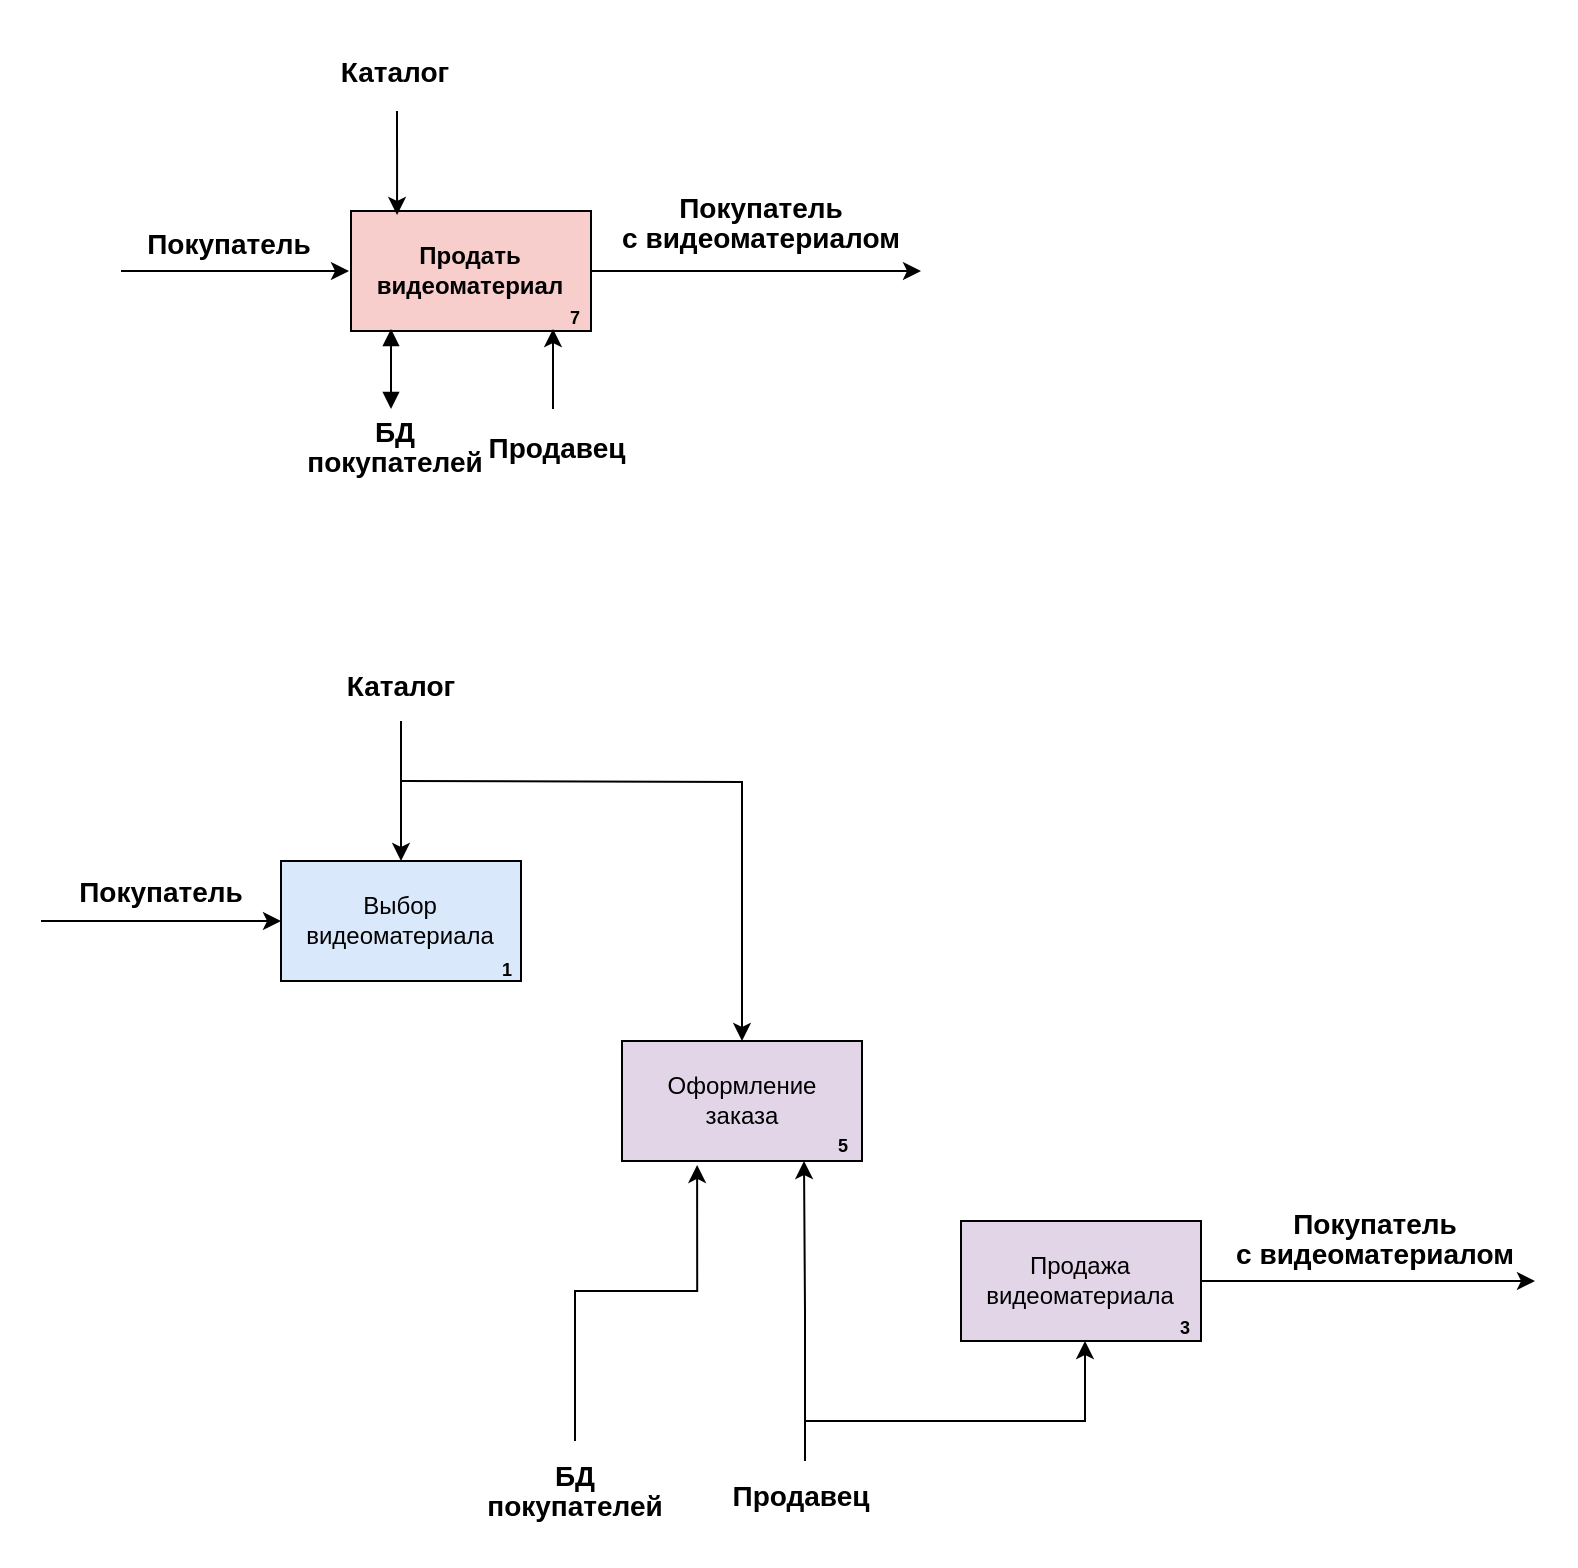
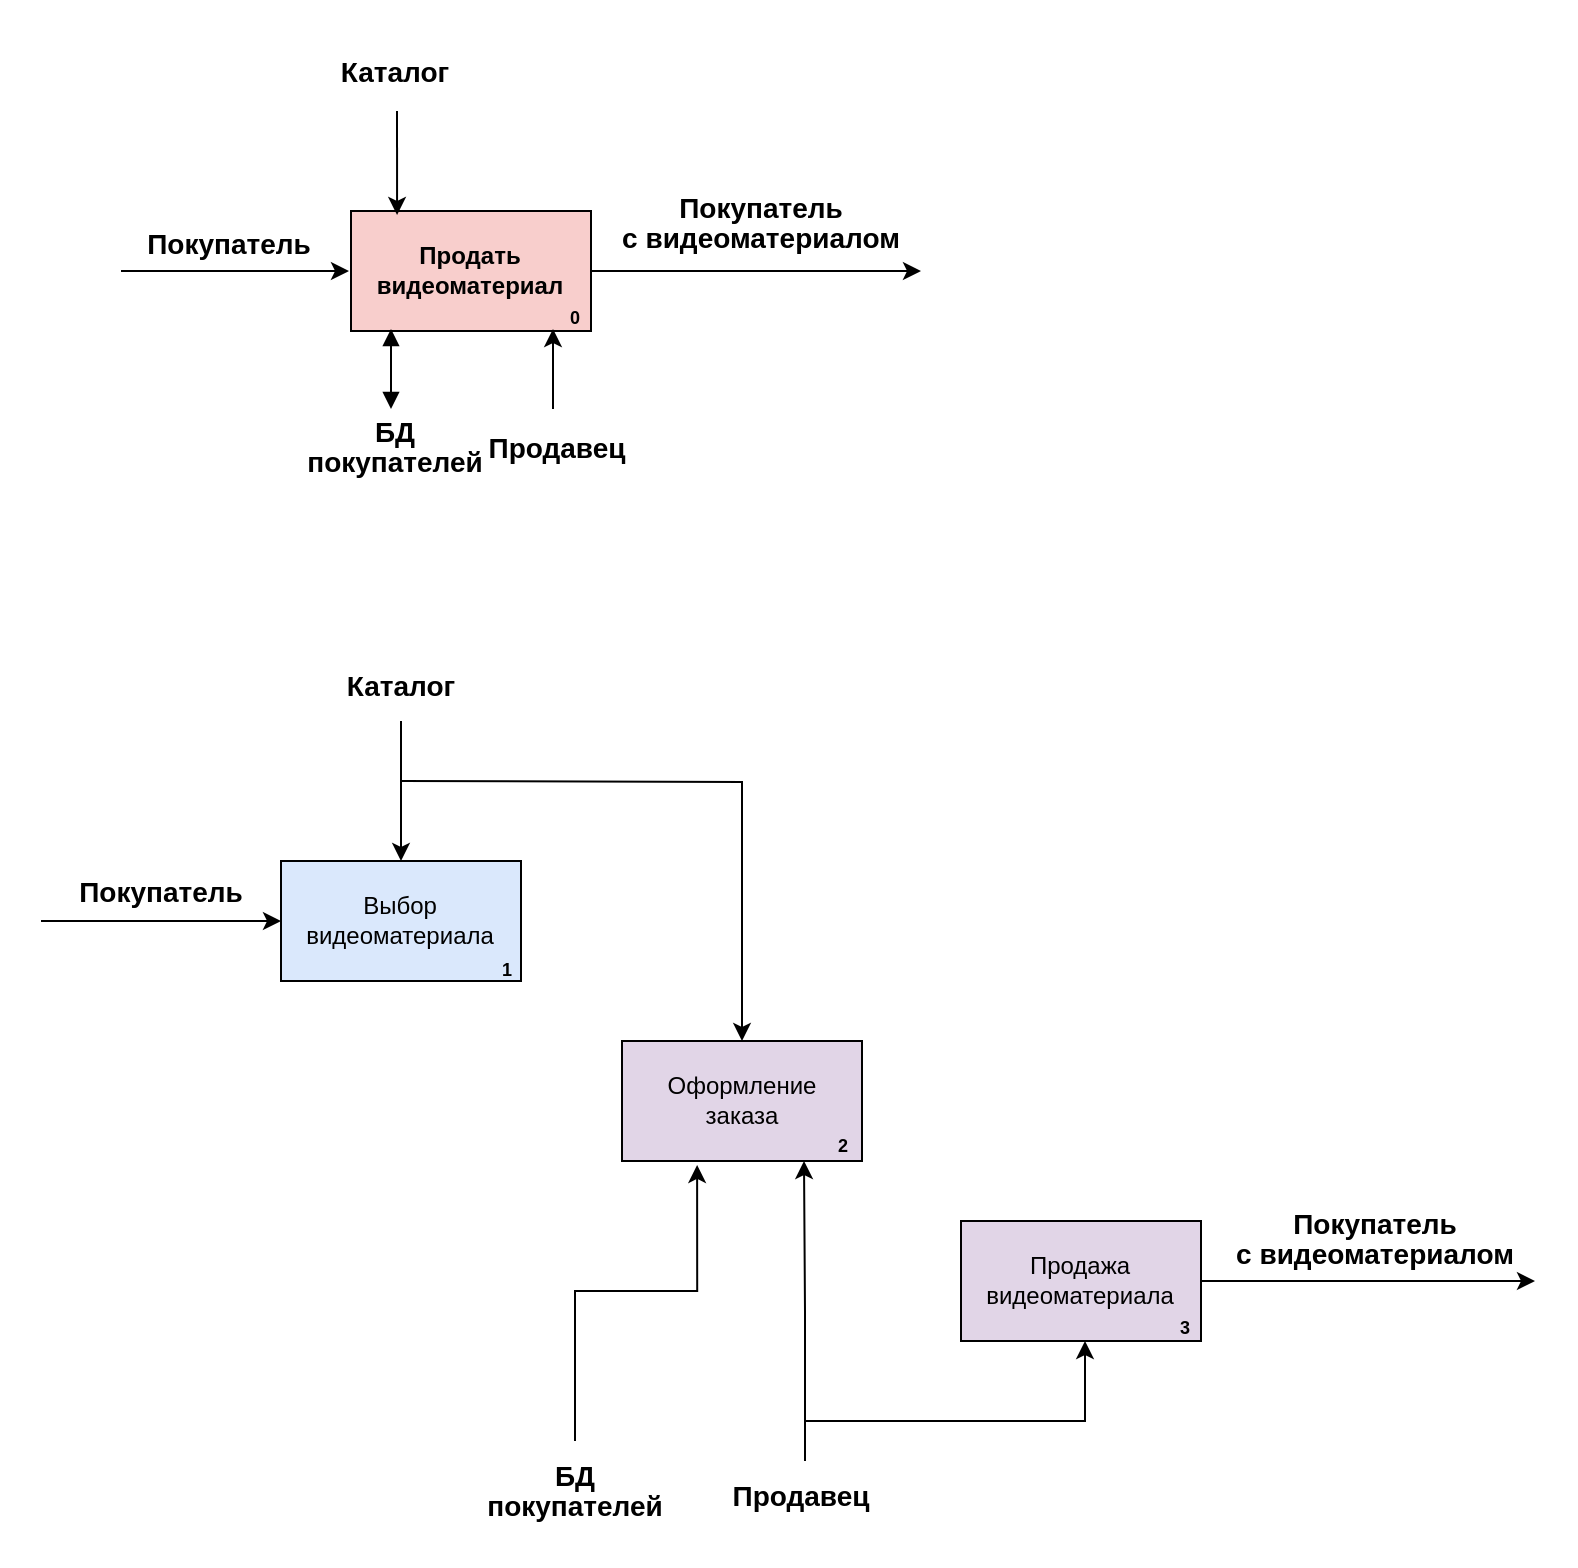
(576, 309) -> (576, 309)
(844, 1137) -> (844, 1137)
